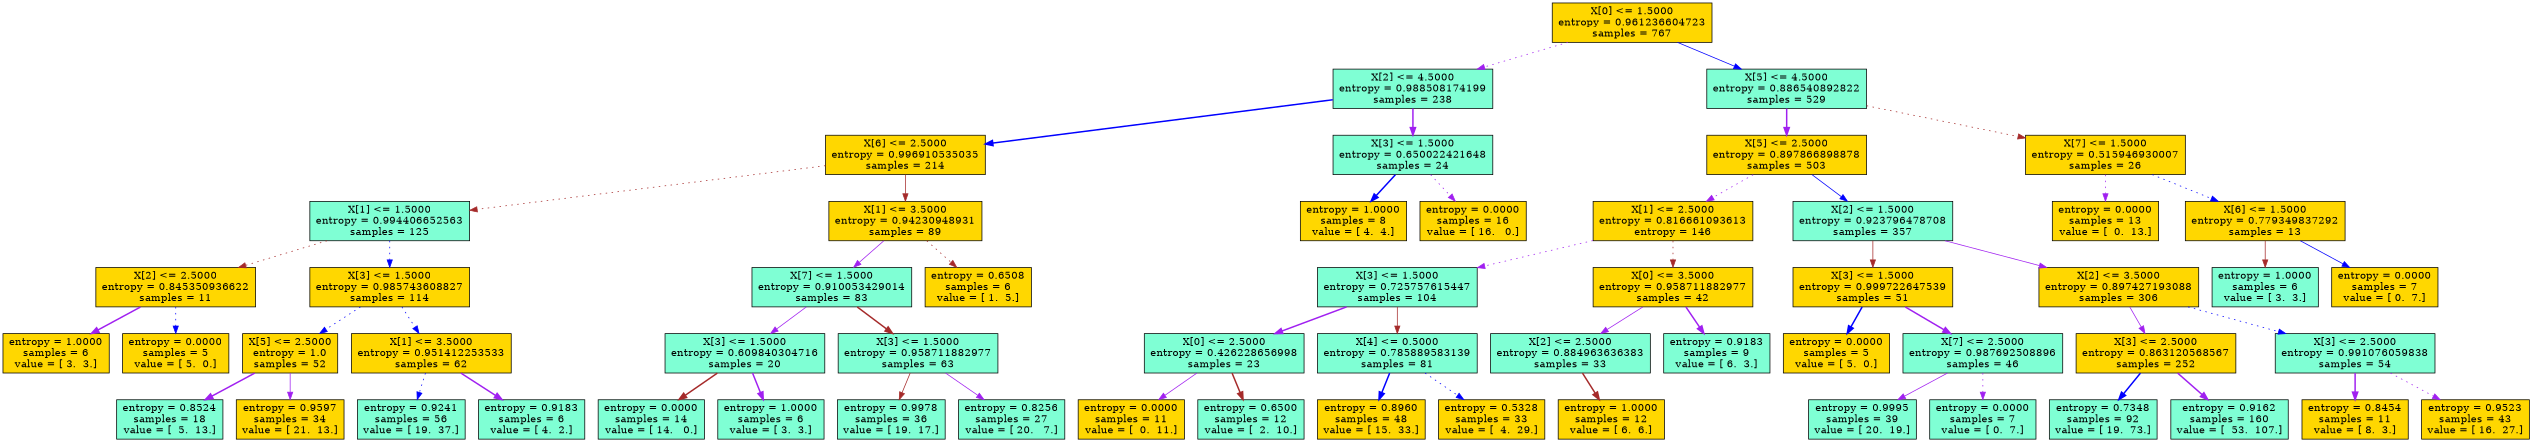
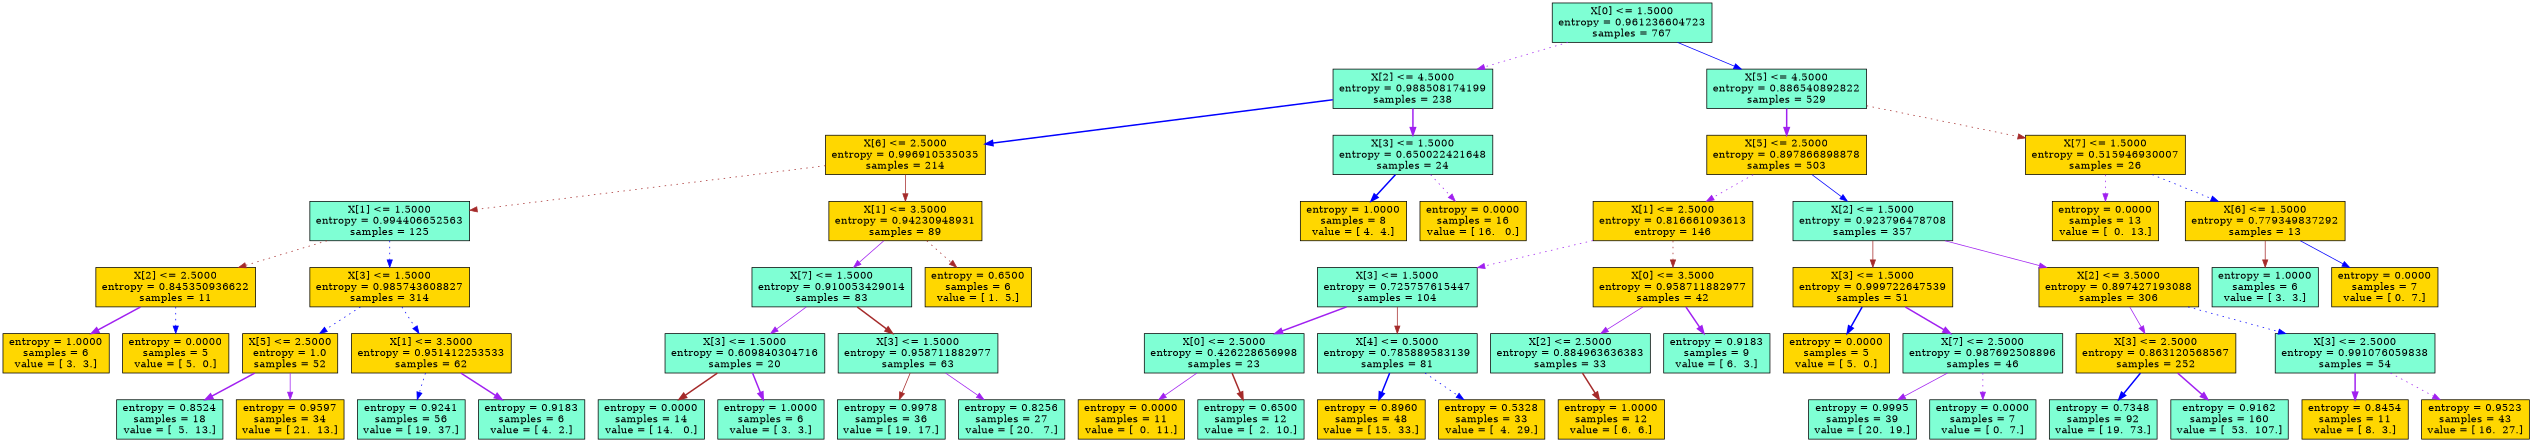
(1632, 23) -> (1632, 23)
(390, 287) -> (390, 287)
(978, 287) -> (978, 287)
